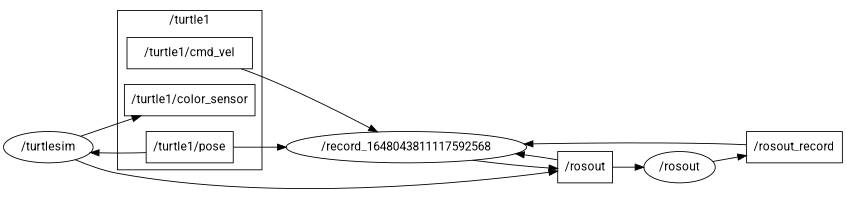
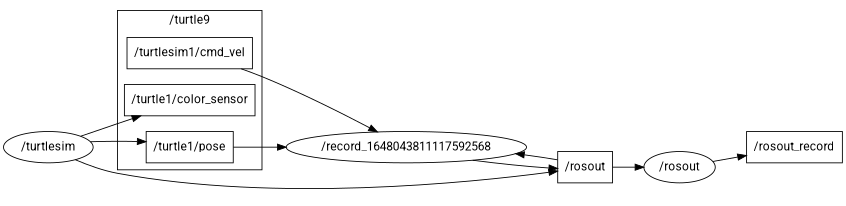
(190, 20) -> (190, 20)
(190, 53) -> (190, 53)
(640, 143) -> none
(124, 153) -> (111, 141)
